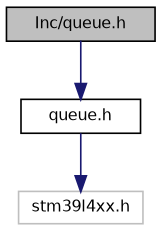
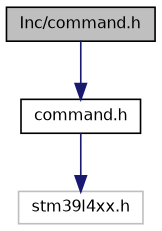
(81, 24) -> (81, 24)
(81, 116) -> (81, 116)
